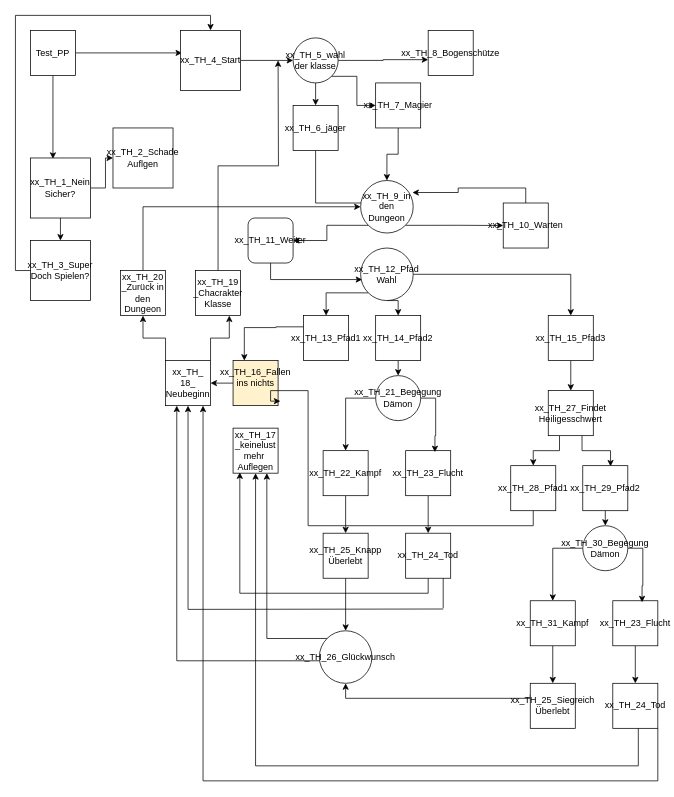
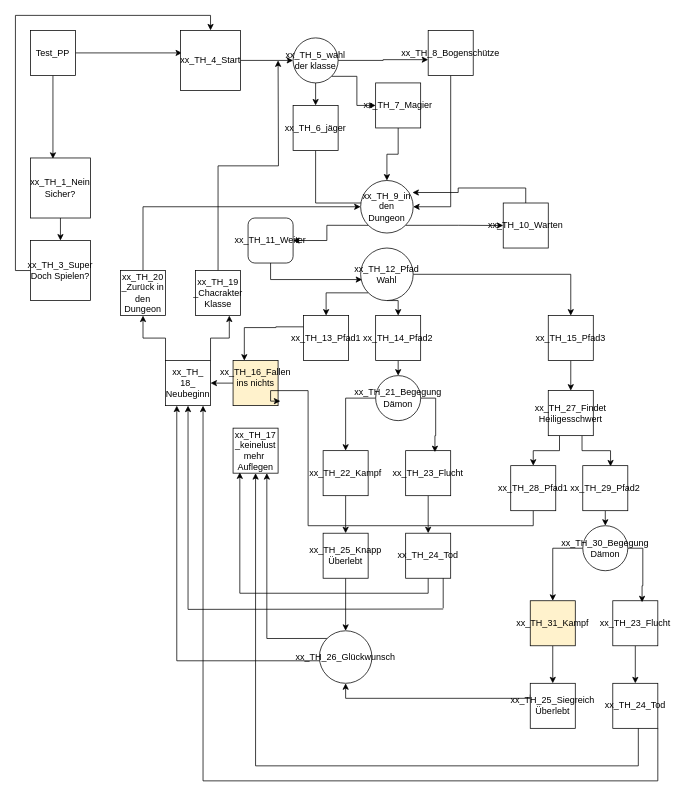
none -> (450, 157)
(143, 158) -> none
(105, 173) -> none
(552, 623) -> (552, 623)
